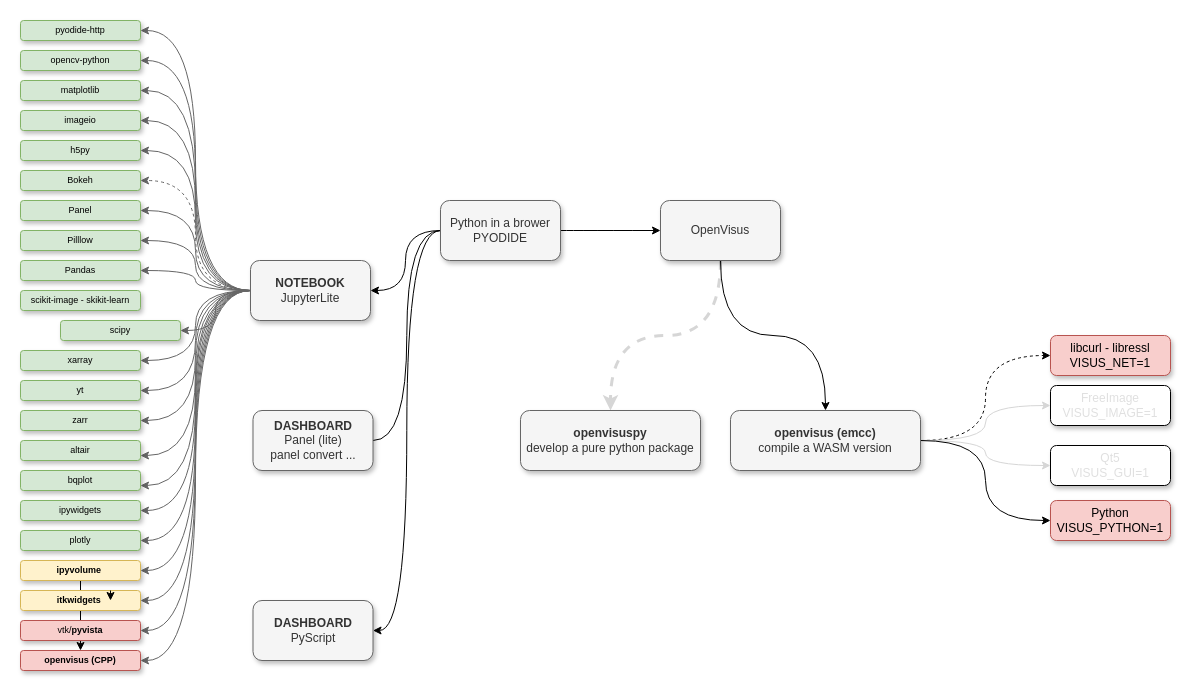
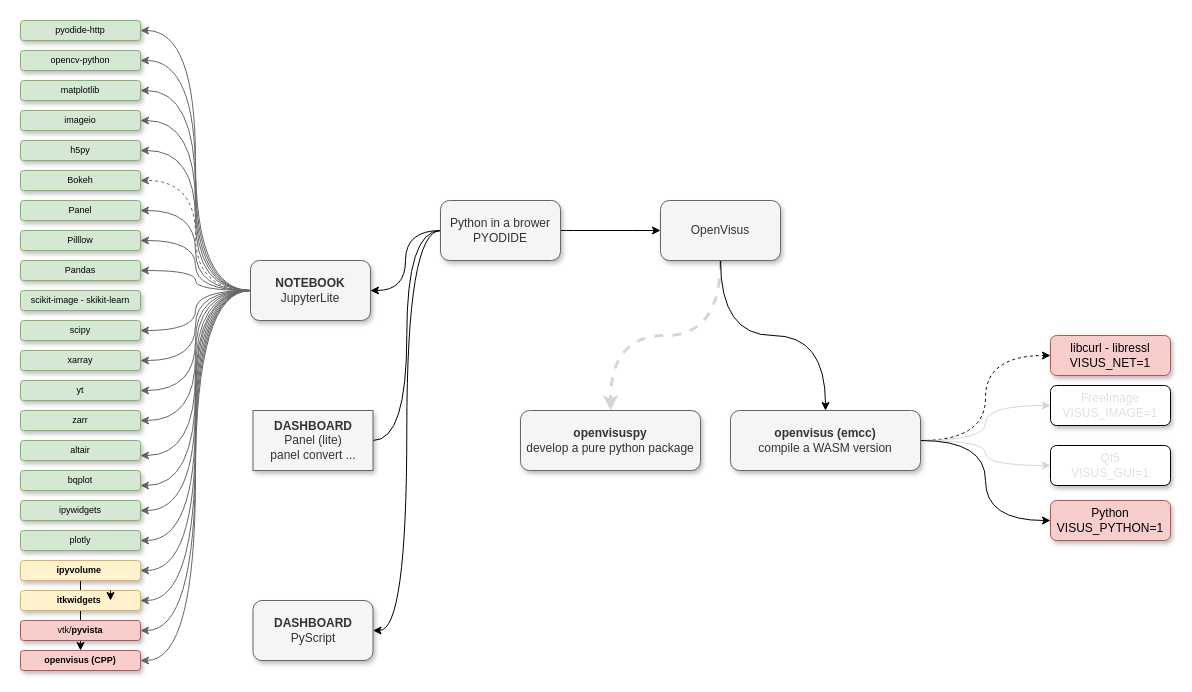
(121, 331) -> (81, 331)
(313, 441) -> (313, 441)
